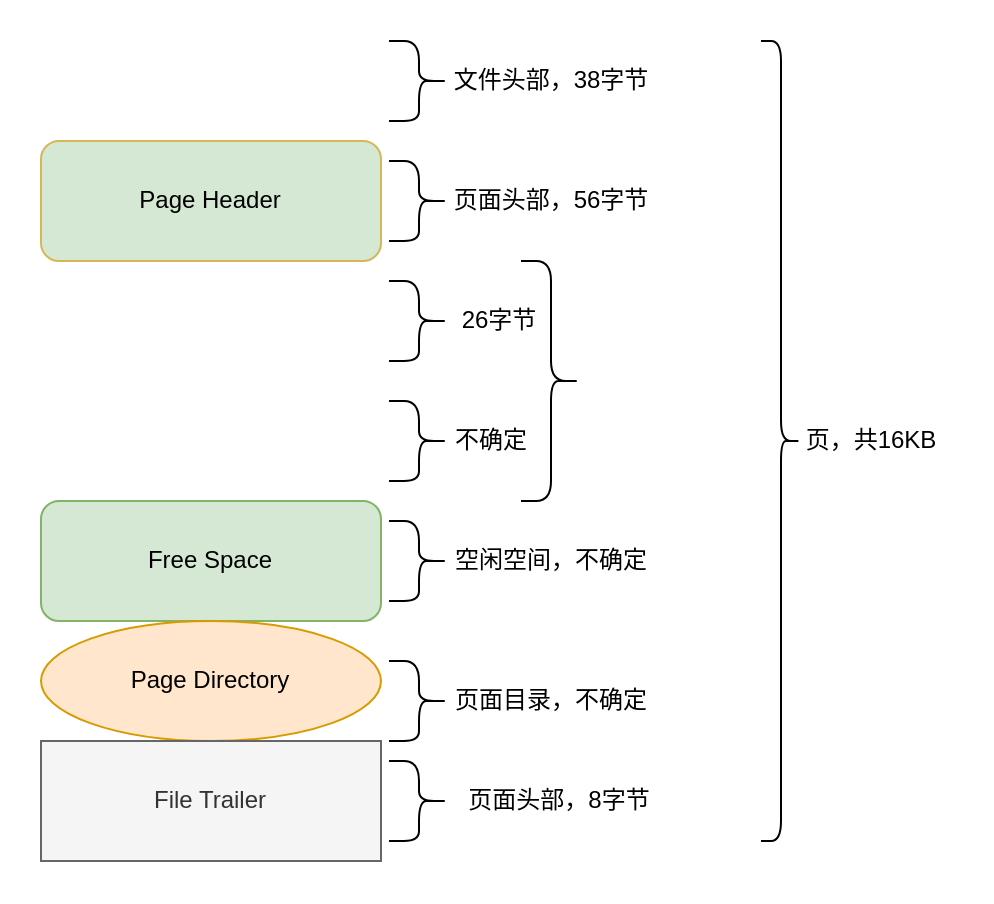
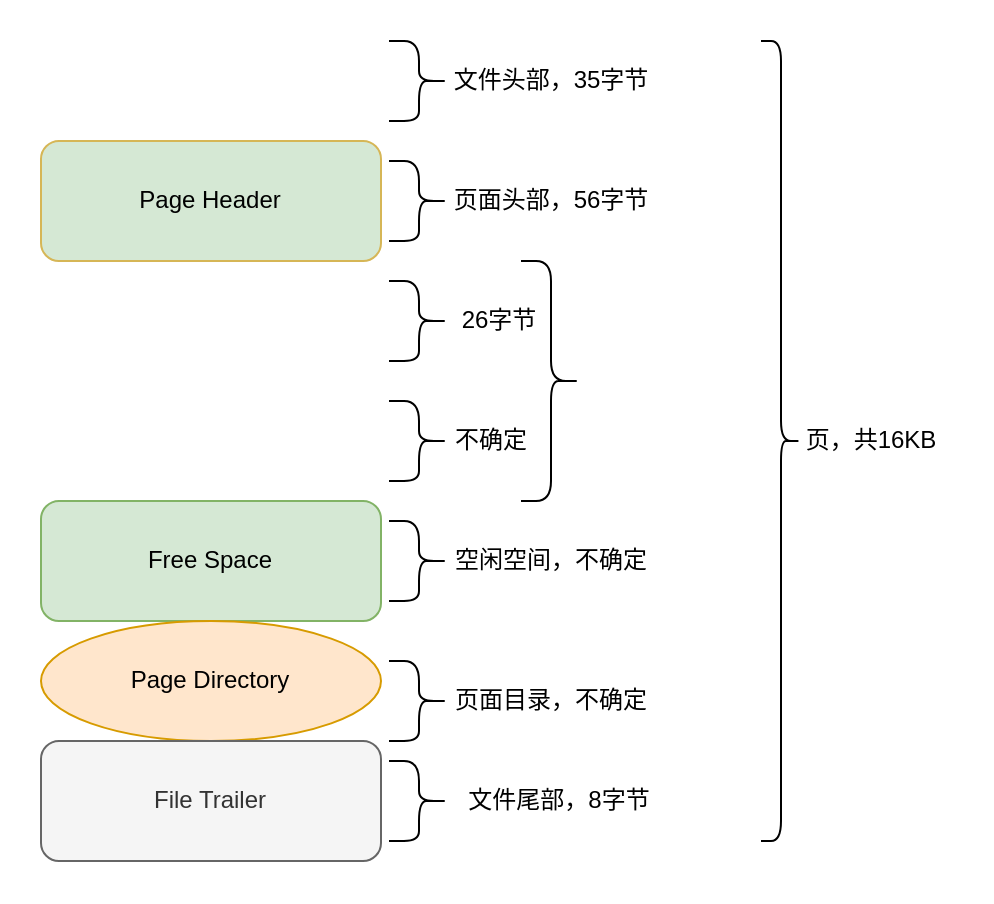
(552, 81) -> (552, 81)
(211, 801) -> (211, 801)
(560, 801) -> (560, 801)
